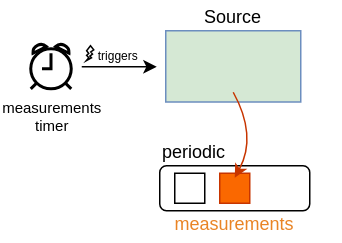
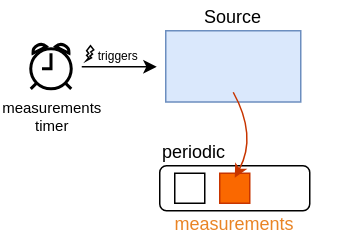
(233, 66) -> (233, 66)
